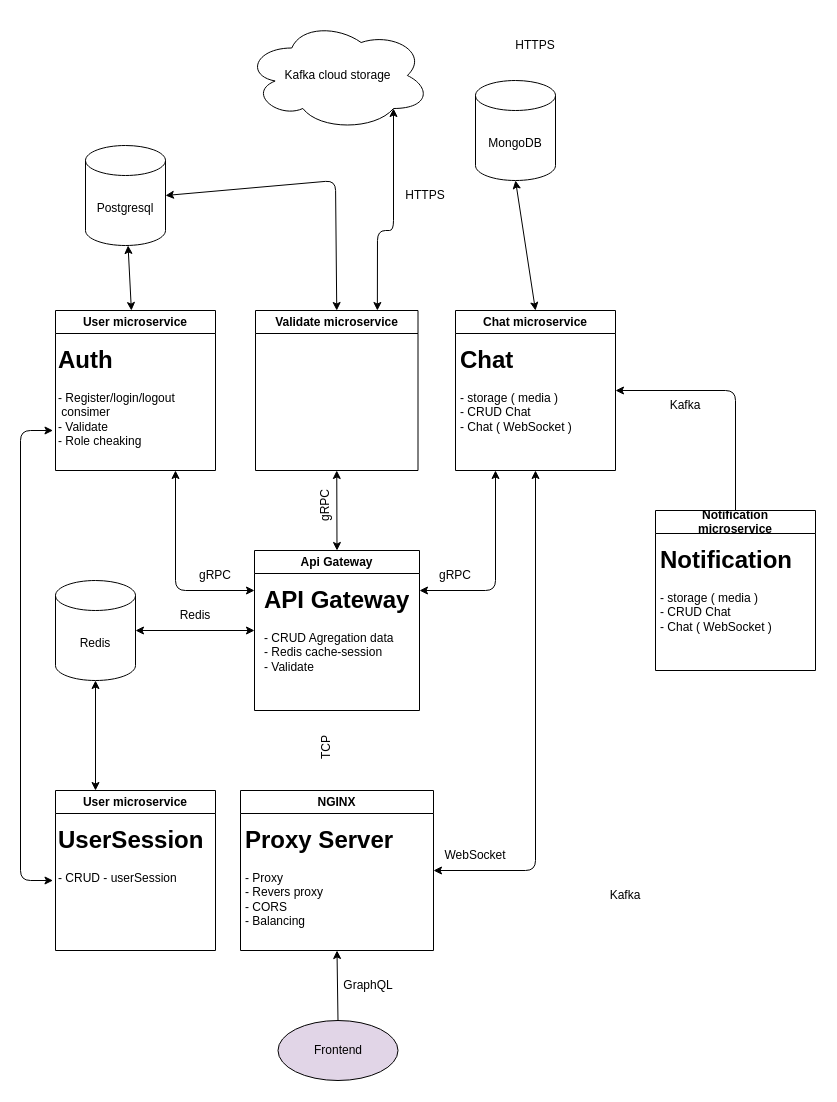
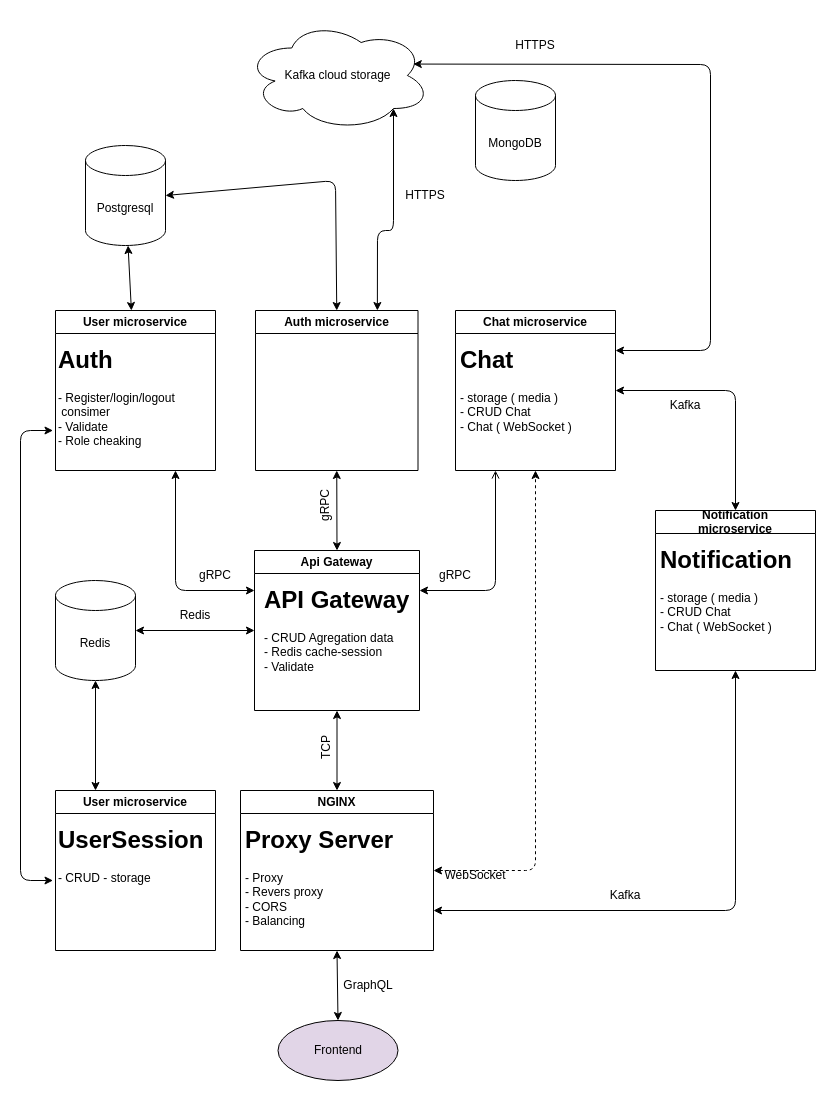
none -> (711, 107)
(526, 245) -> none
(337, 323) -> (337, 323)
(496, 479) -> (496, 477)
(736, 504) -> (736, 502)
(536, 716) -> (536, 716)
none -> (337, 751)
(119, 825) -> (108, 825)
(476, 856) -> (476, 876)
none -> (699, 911)
(338, 1014) -> (338, 1012)
